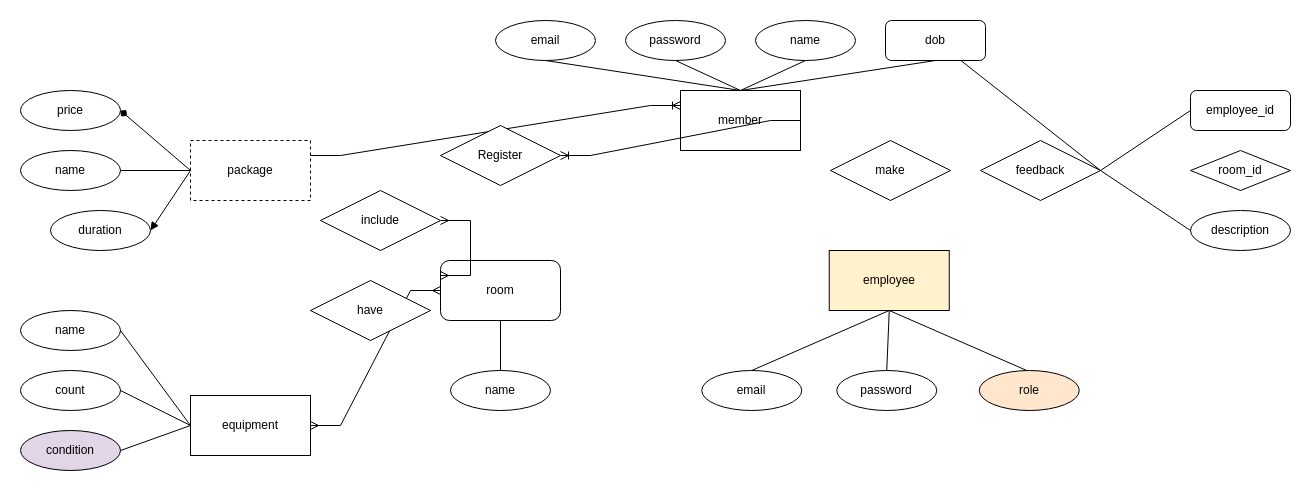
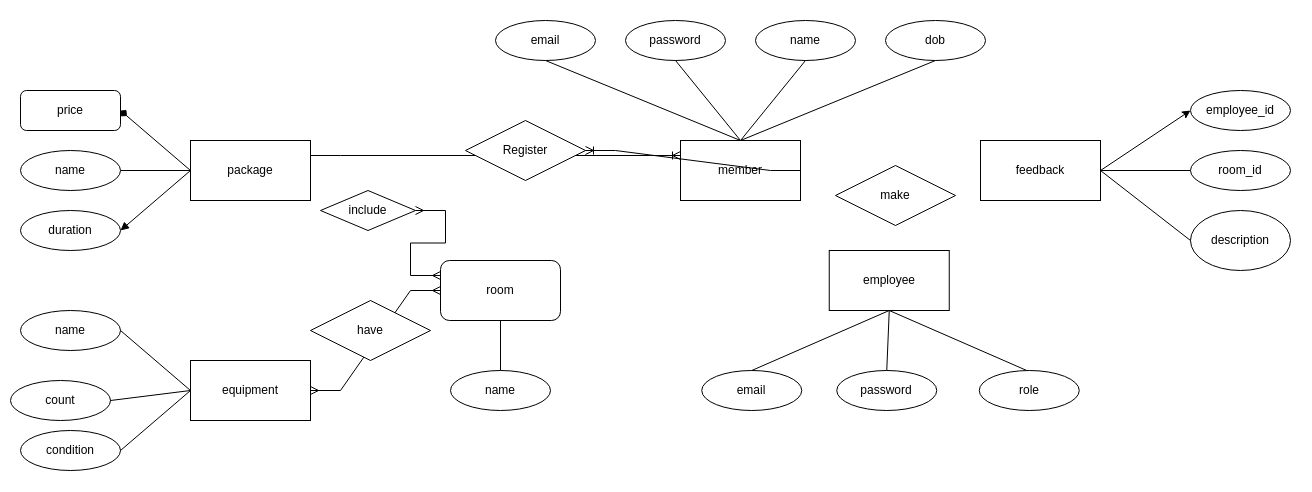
(936, 41) -> (936, 41)
(71, 111) -> (71, 111)
(1241, 111) -> (1241, 111)
(1186, 113) -> (1184, 115)
(1030, 115) -> (1147, 171)
(741, 121) -> (741, 171)
(501, 156) -> (526, 151)
(251, 171) -> (251, 171)
(891, 171) -> (896, 196)
(1041, 171) -> (1041, 171)
(1241, 171) -> (1241, 171)
(381, 221) -> (368, 211)
(101, 231) -> (71, 231)
(1241, 231) -> (1241, 241)
(889, 281) -> (889, 281)
(371, 311) -> (371, 331)
(71, 391) -> (61, 401)
(1029, 391) -> (1029, 391)
(251, 426) -> (251, 391)
(71, 451) -> (71, 451)
